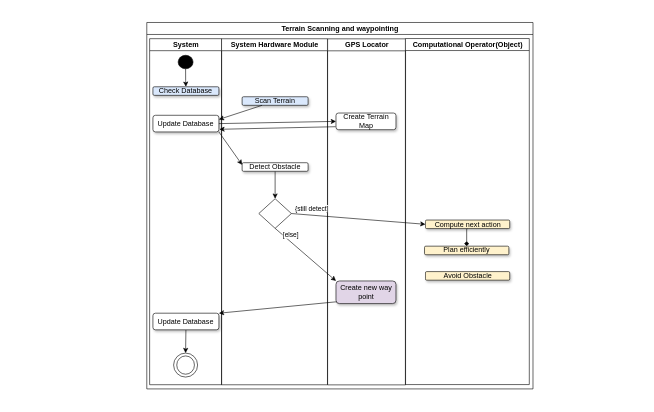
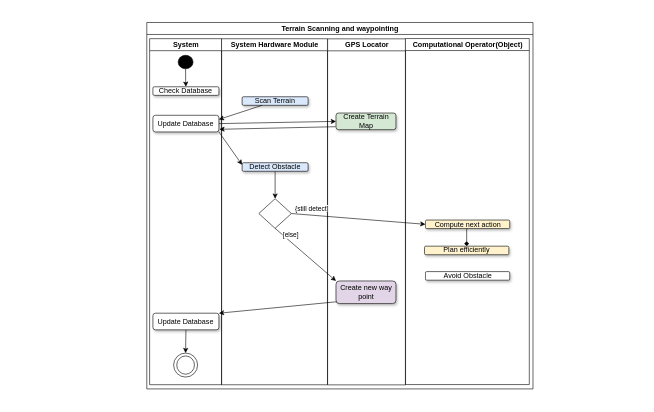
(186, 91) -> (186, 91)
(366, 121) -> (366, 121)
(275, 167) -> (275, 167)
(468, 276) -> (468, 276)
